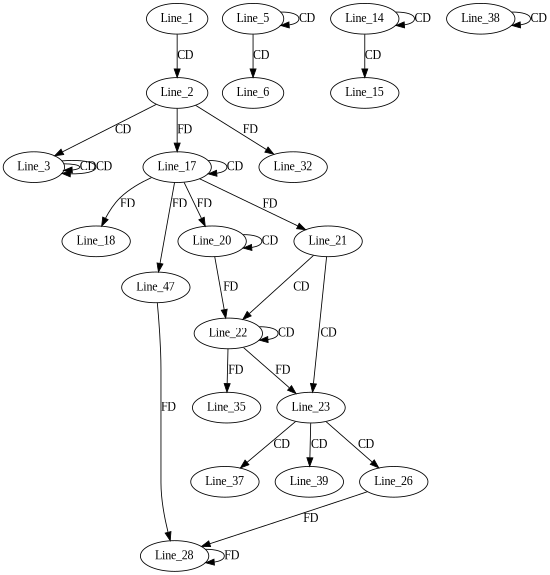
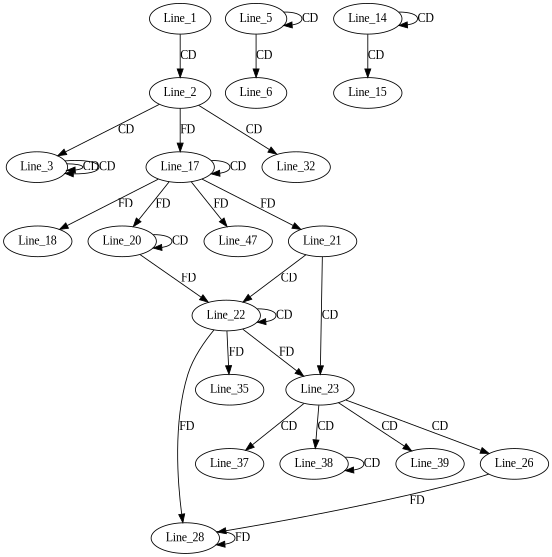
(251, 130) -> (254, 130)
(161, 418) -> (180, 418)
none -> (317, 423)
